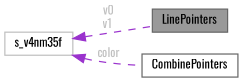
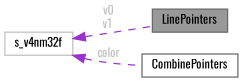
(39, 44) -> (39, 44)
